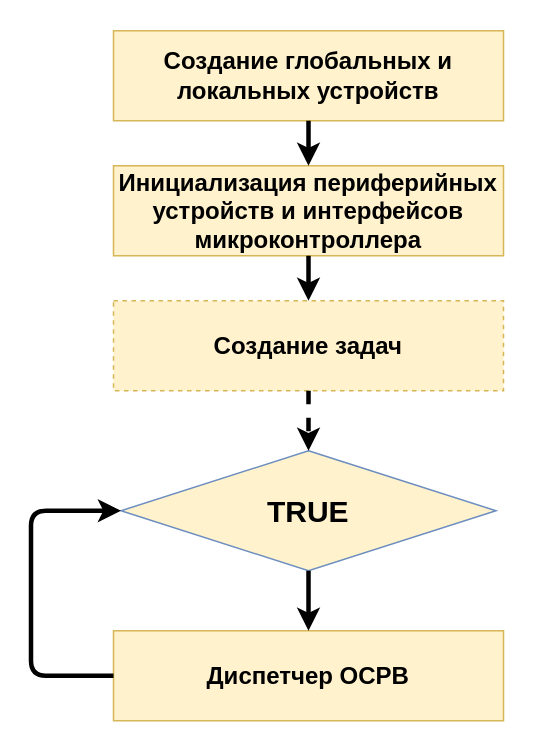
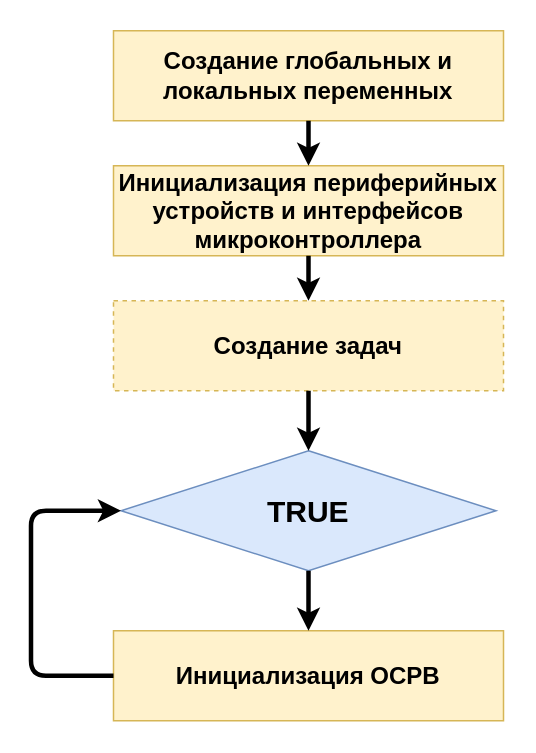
(308, 76) -> (308, 76)
(308, 410) -> (308, 410)
(308, 511) -> (308, 511)
(308, 676) -> (308, 676)
